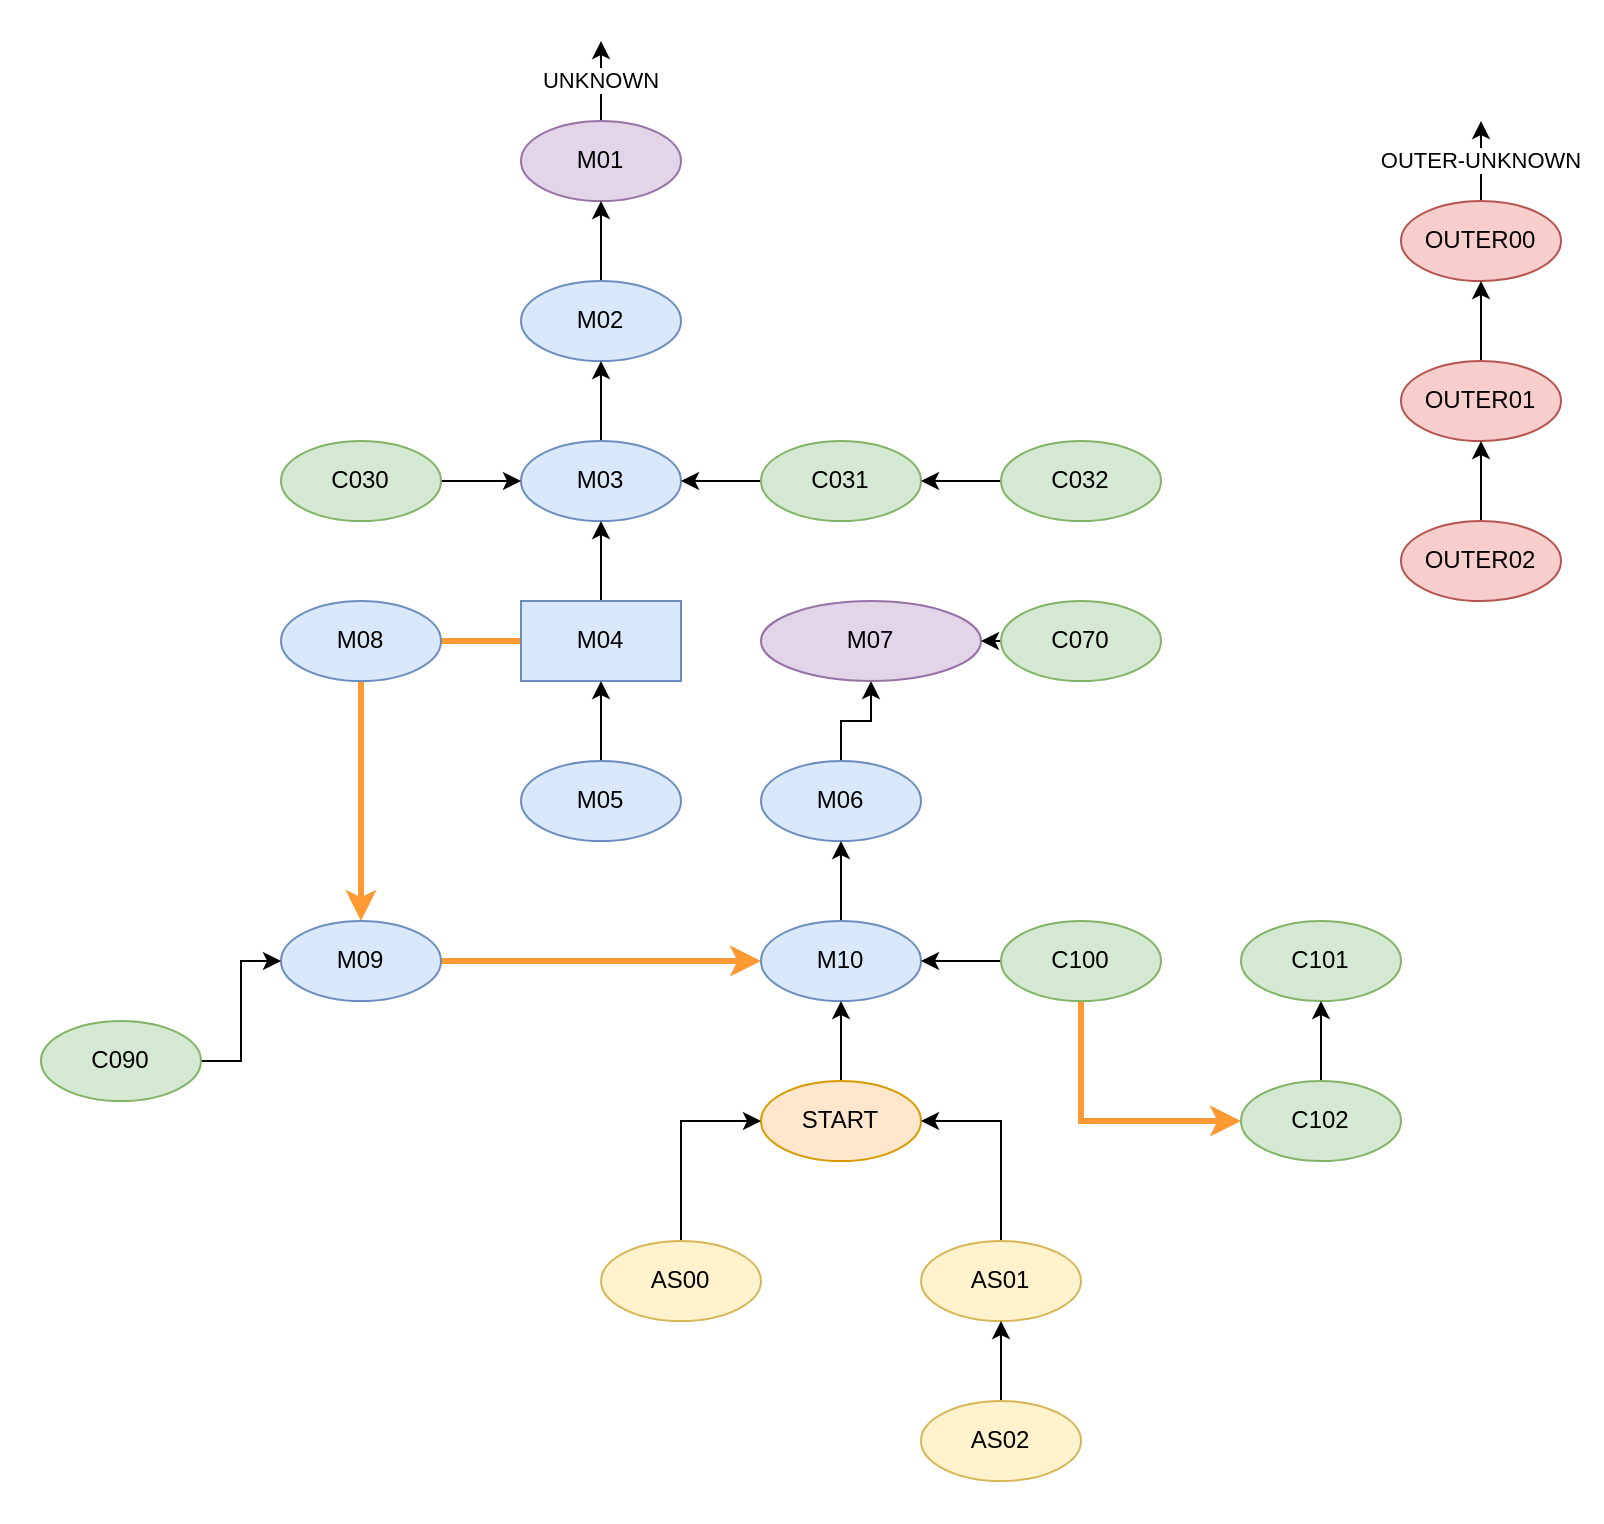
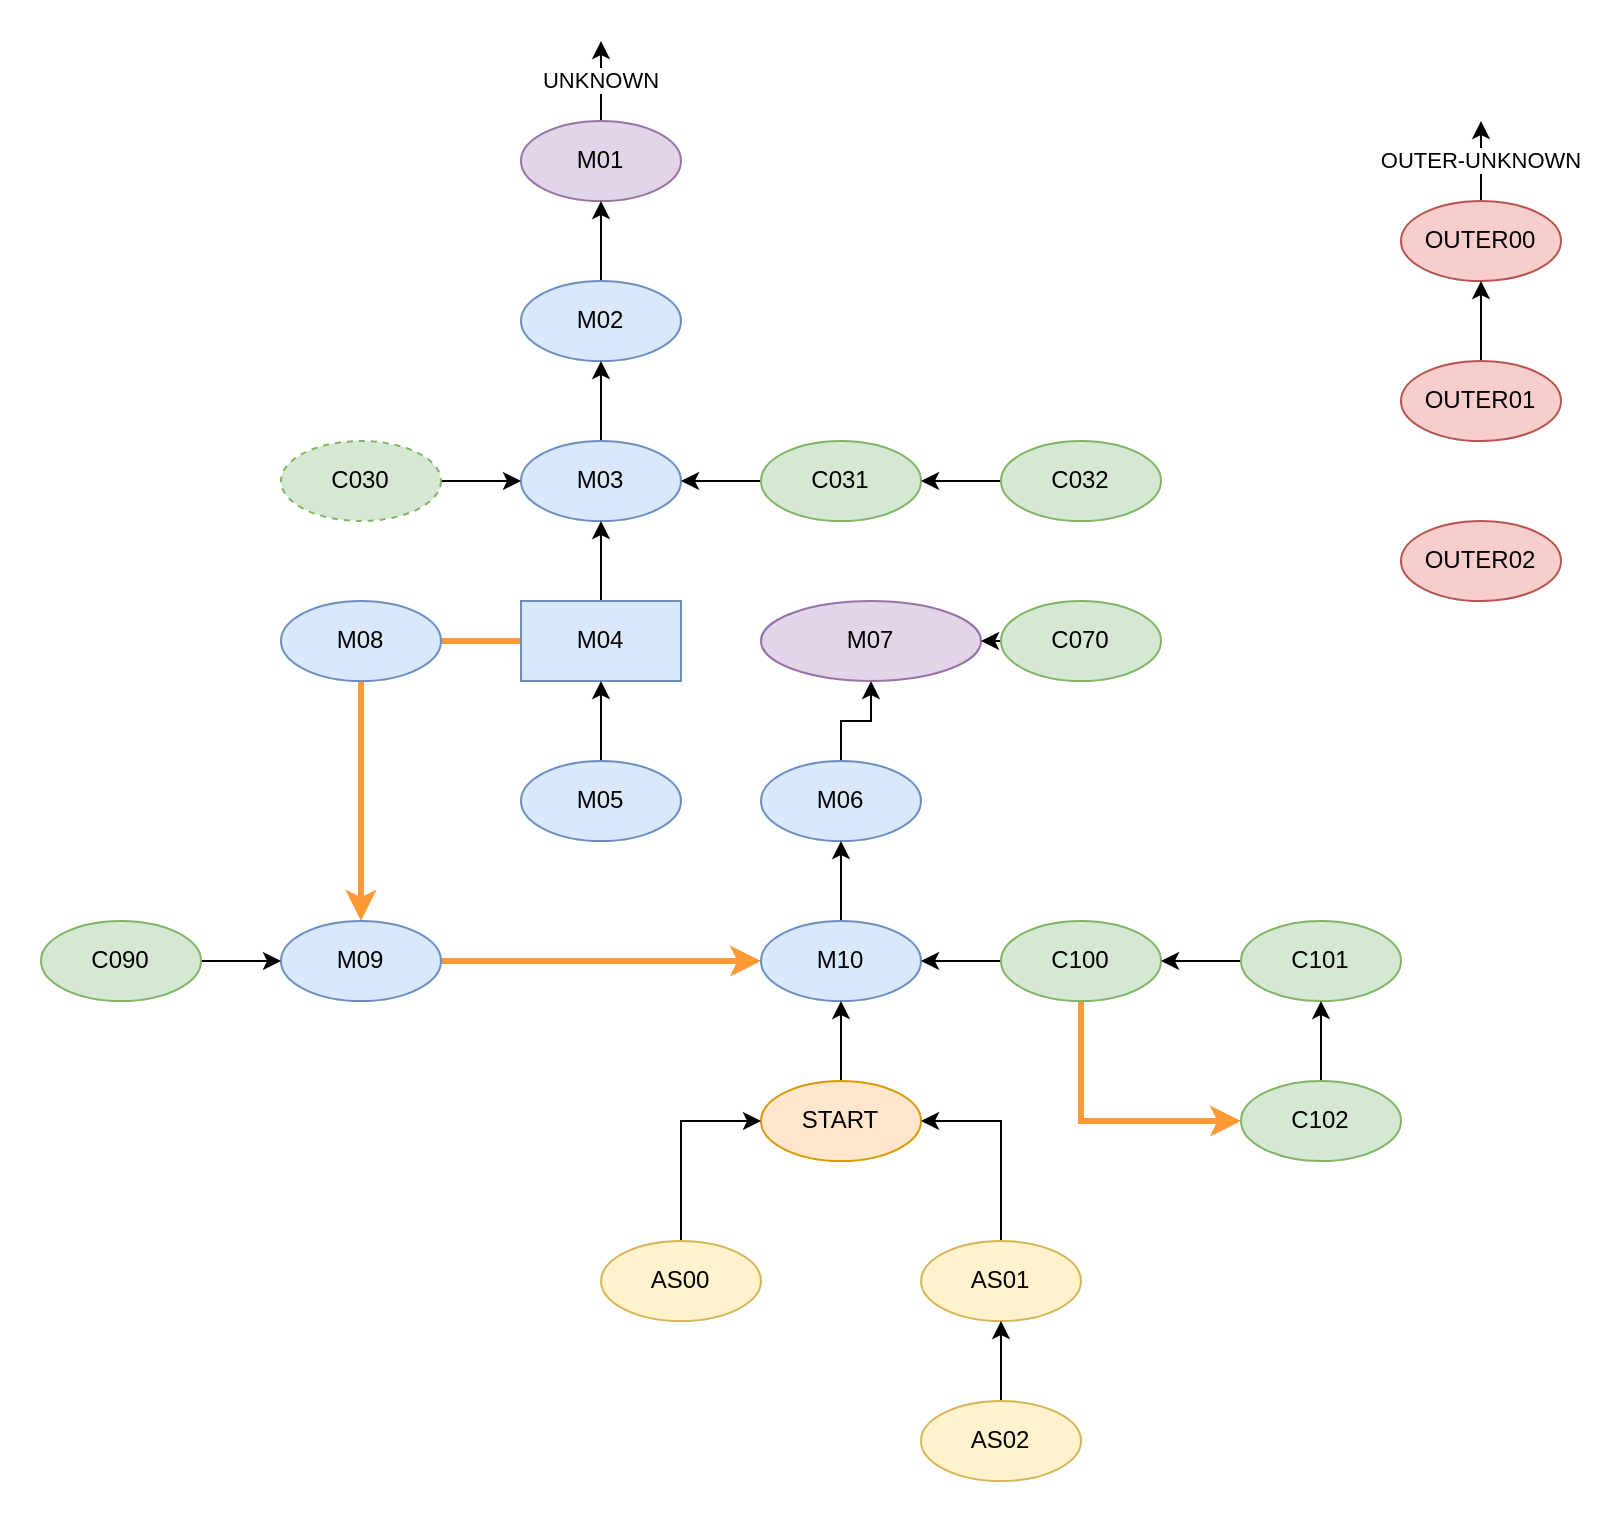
(361, 481) -> (361, 481)
(1481, 488) -> none
none -> (1208, 961)
(121, 1061) -> (121, 961)
